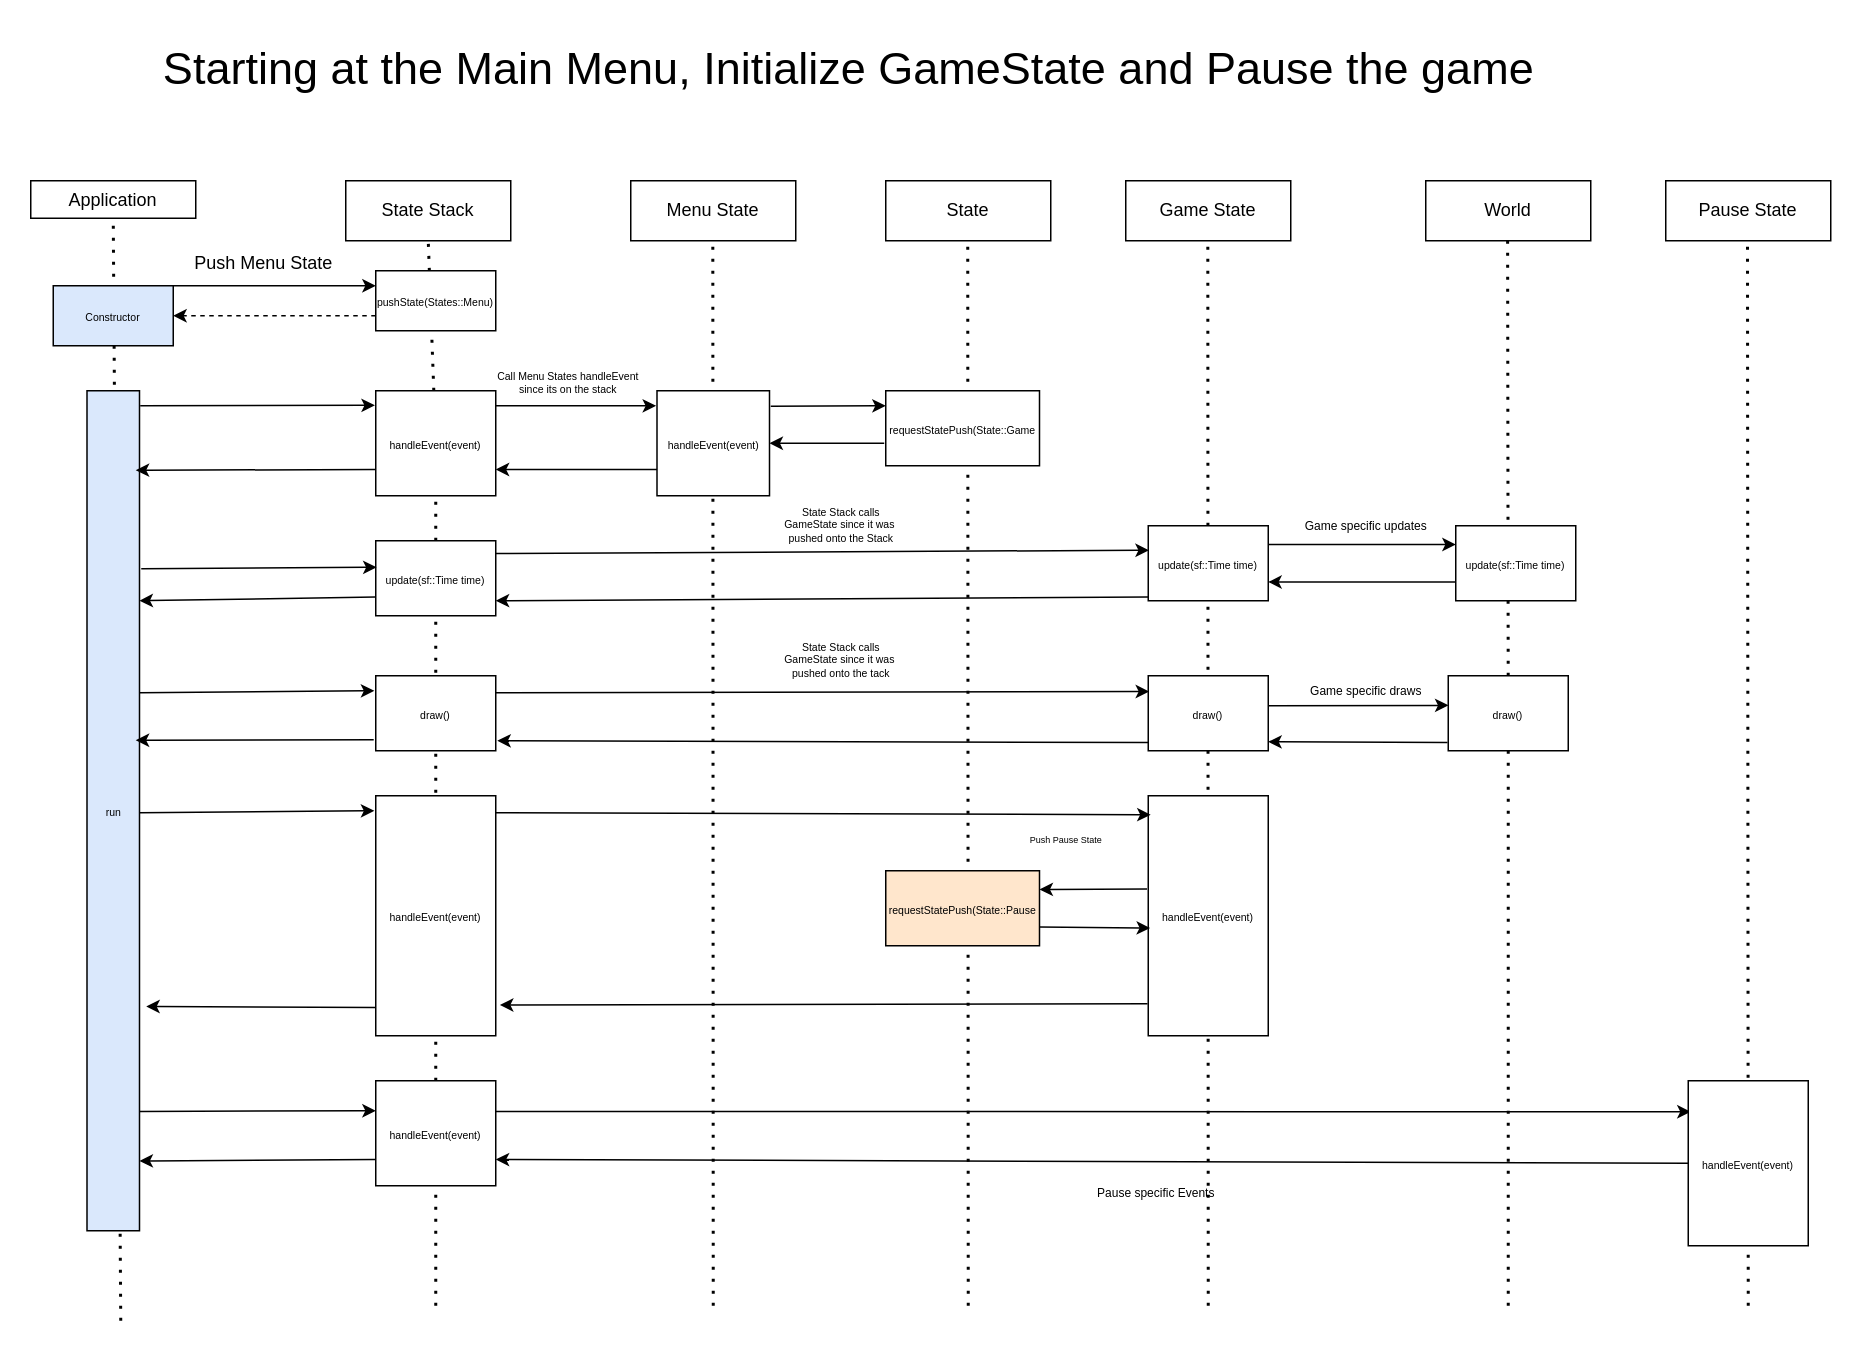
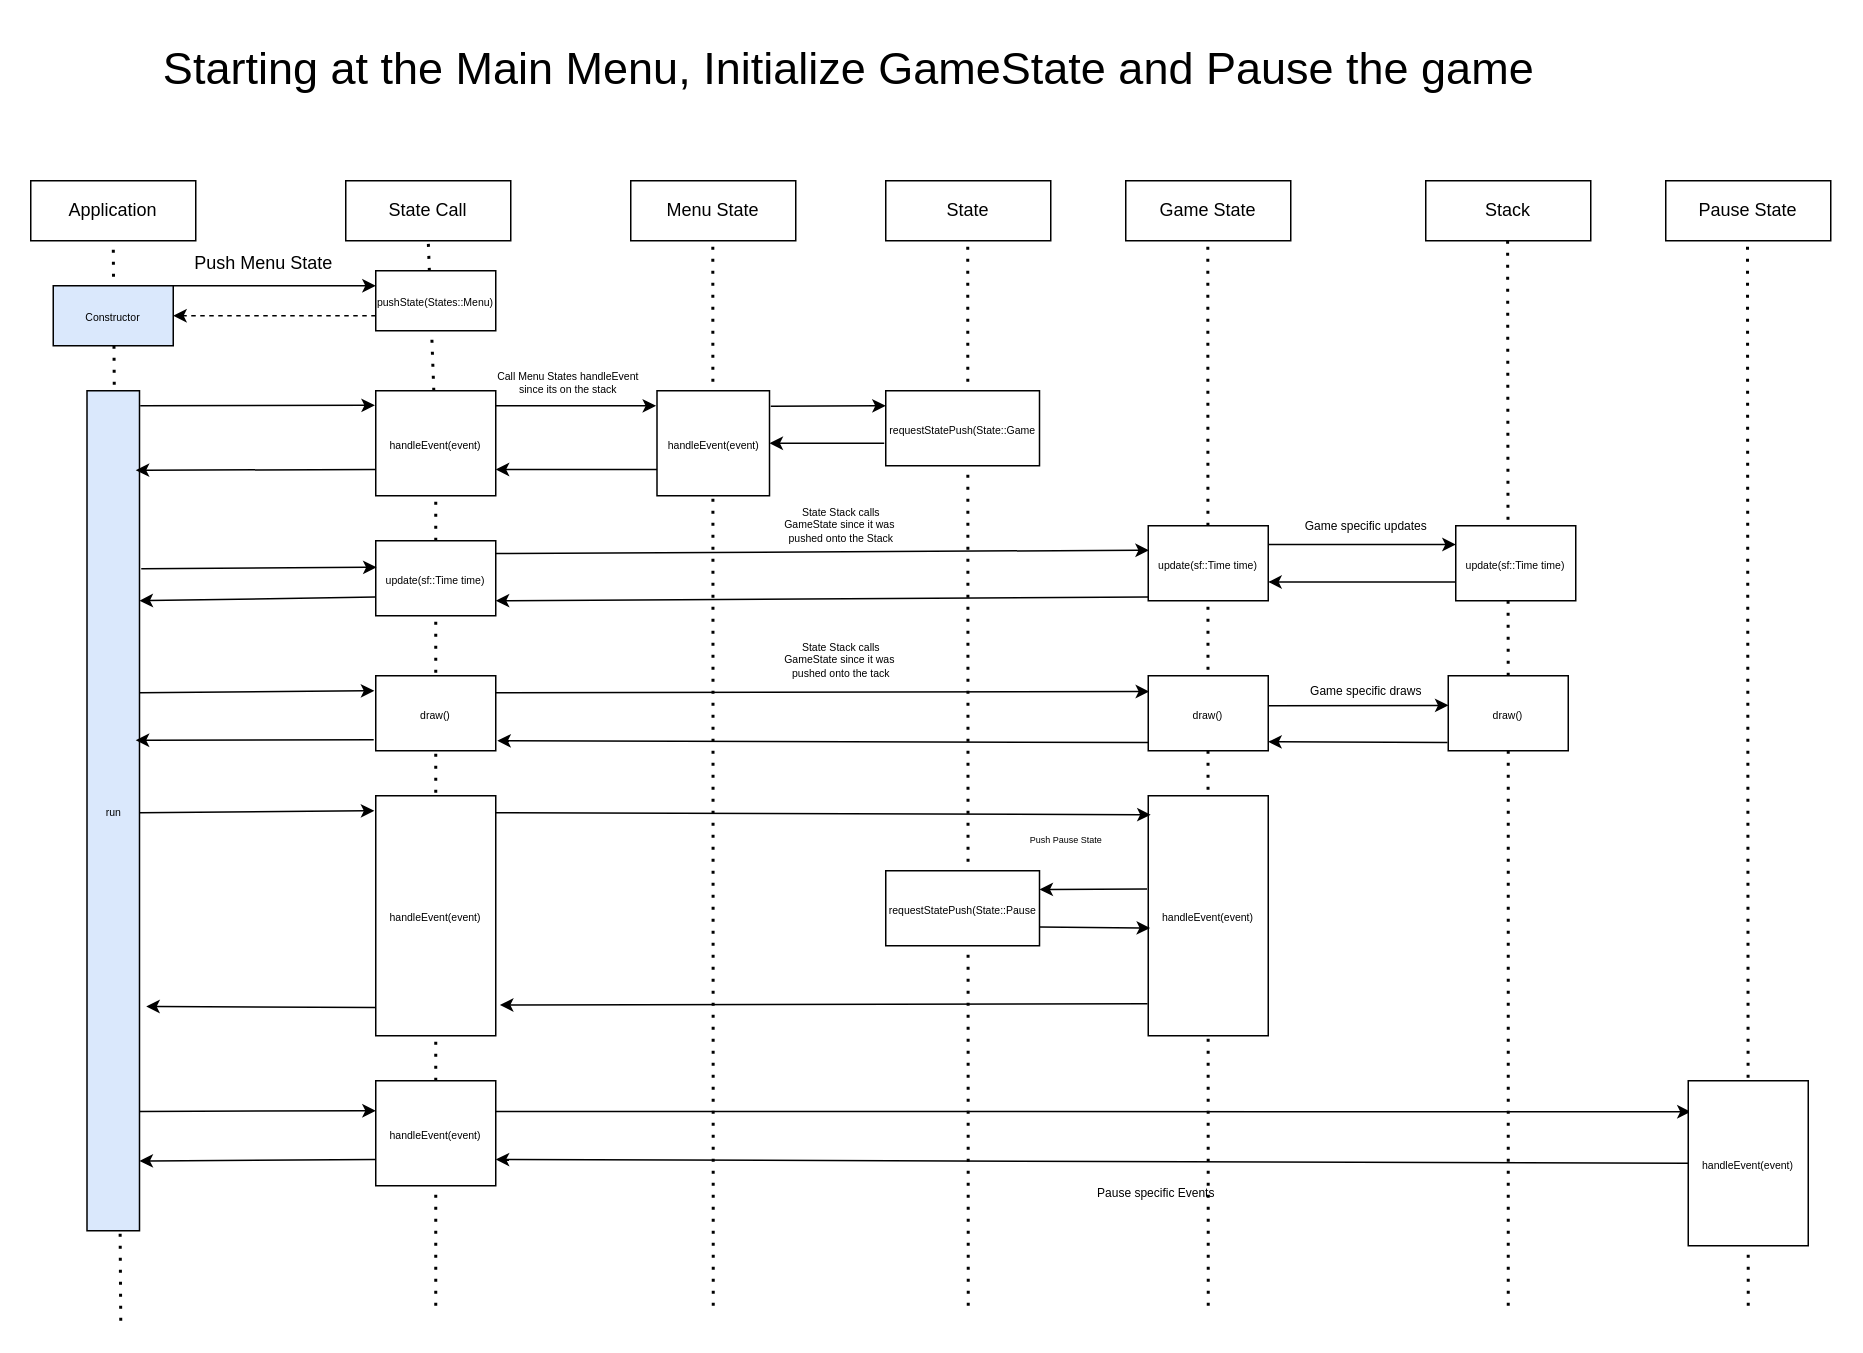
(113, 200) -> (113, 211)
(428, 211) -> (428, 211)
(1508, 211) -> (1508, 211)
(963, 908) -> (963, 908)
